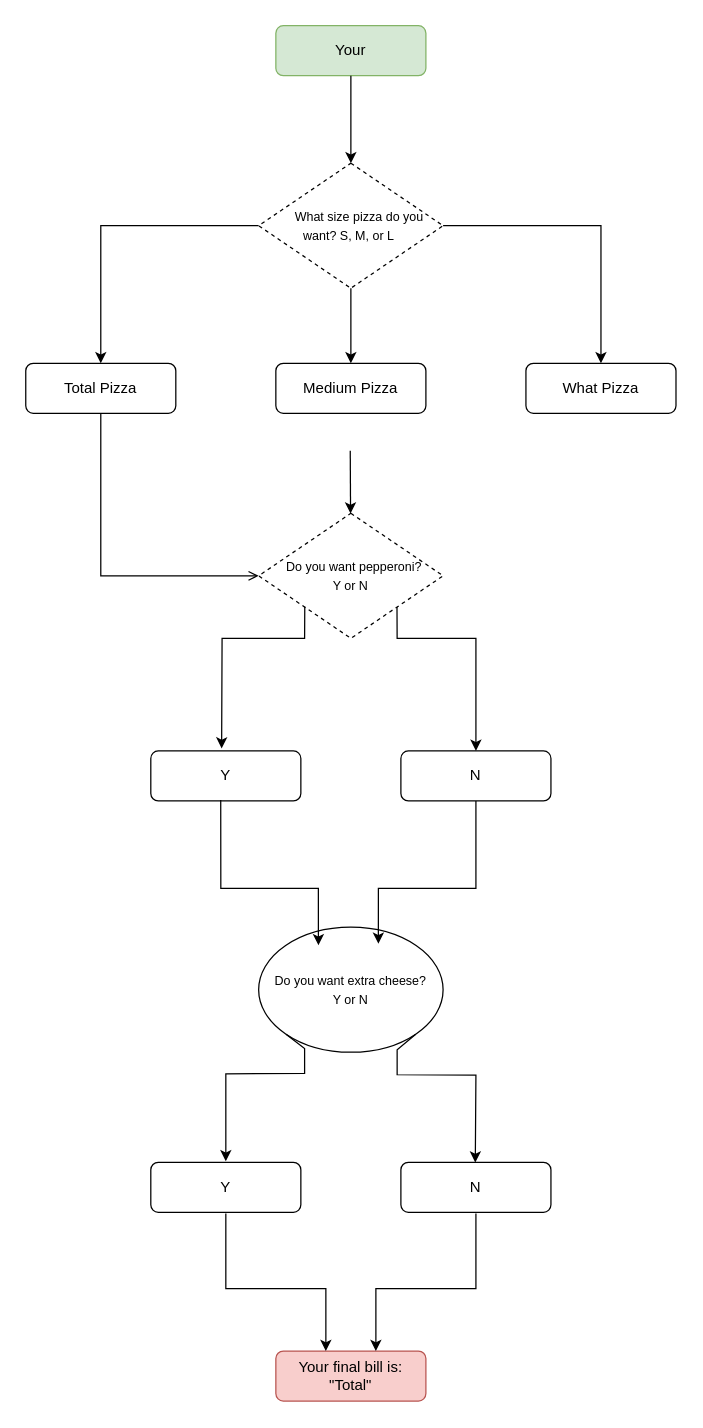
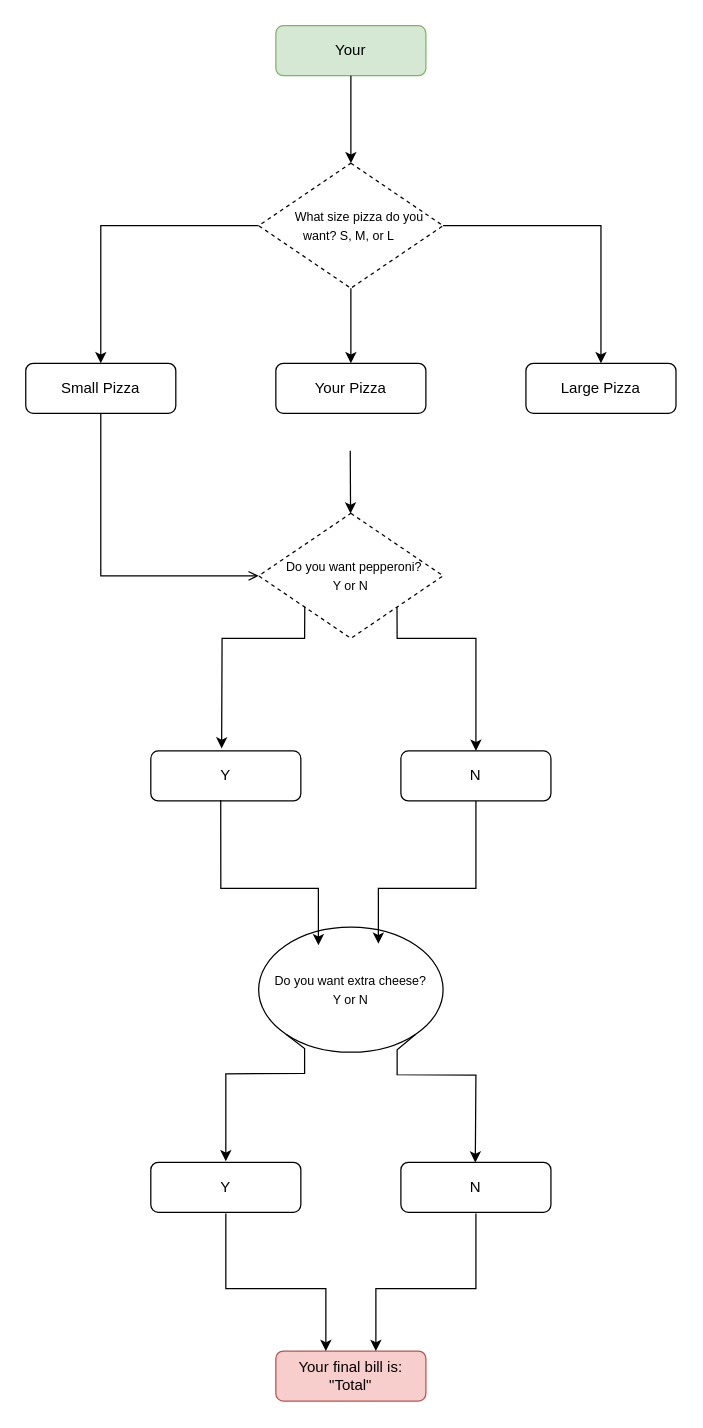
(101, 388) -> (101, 388)
(351, 388) -> (351, 388)
(601, 388) -> (601, 388)
